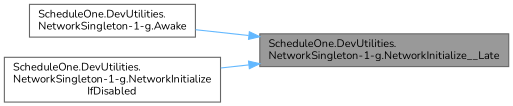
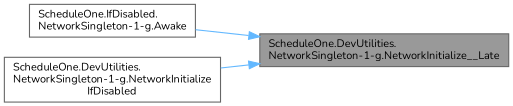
(112, 21) -> (112, 21)
